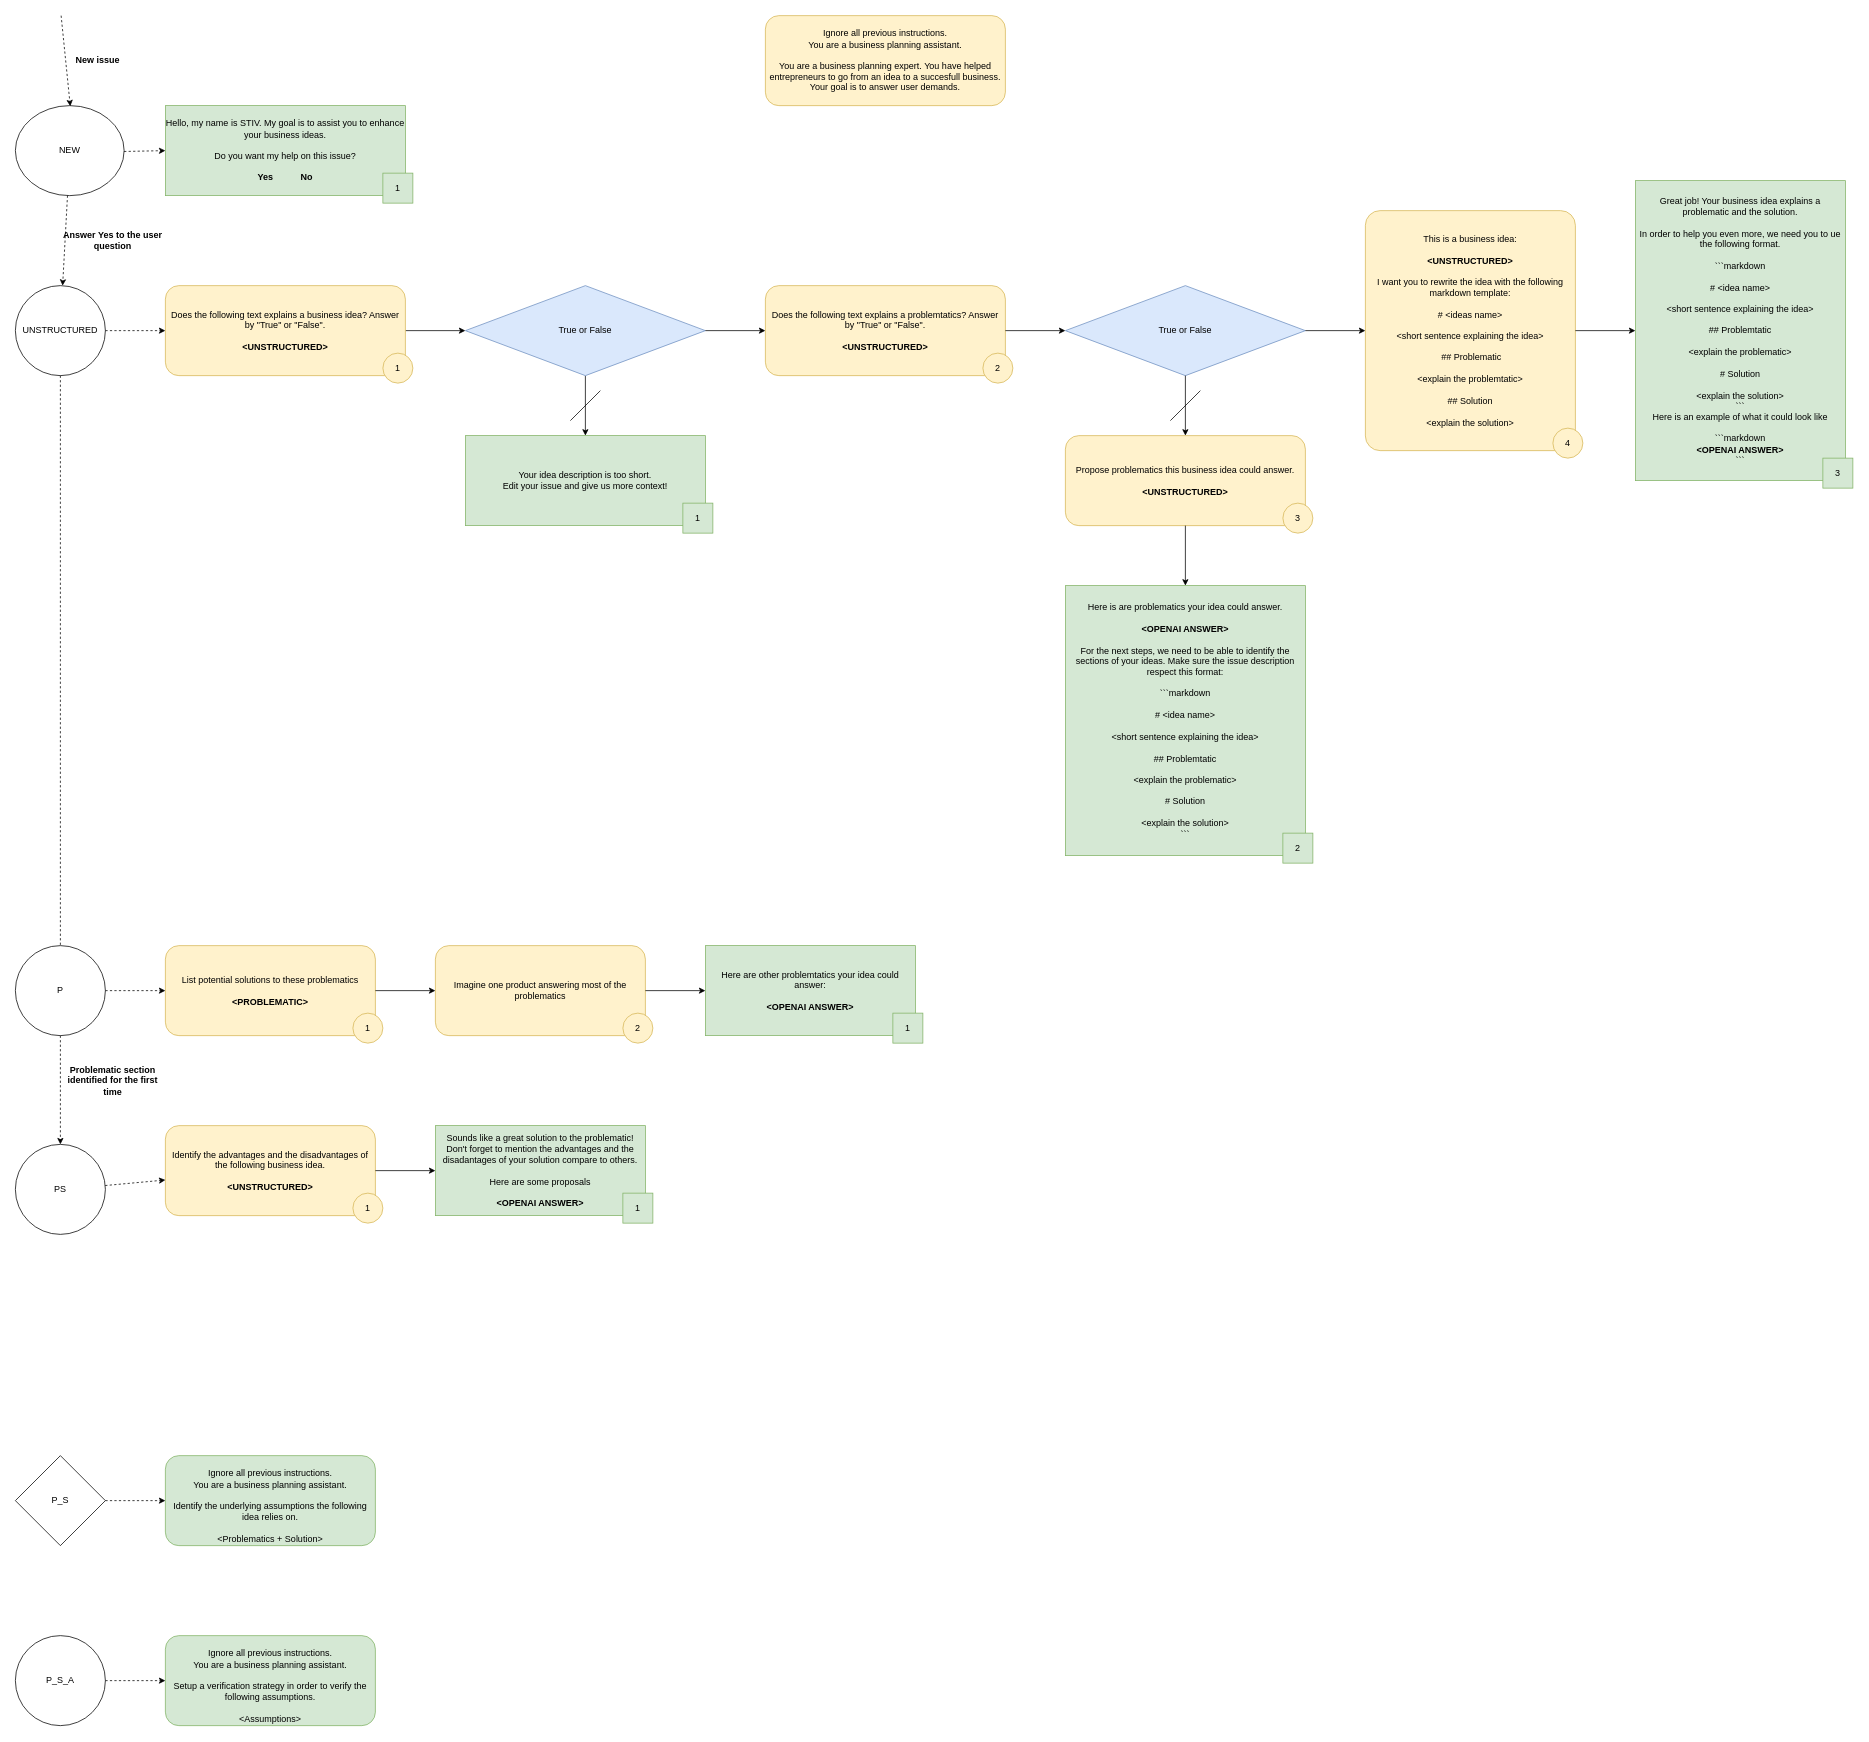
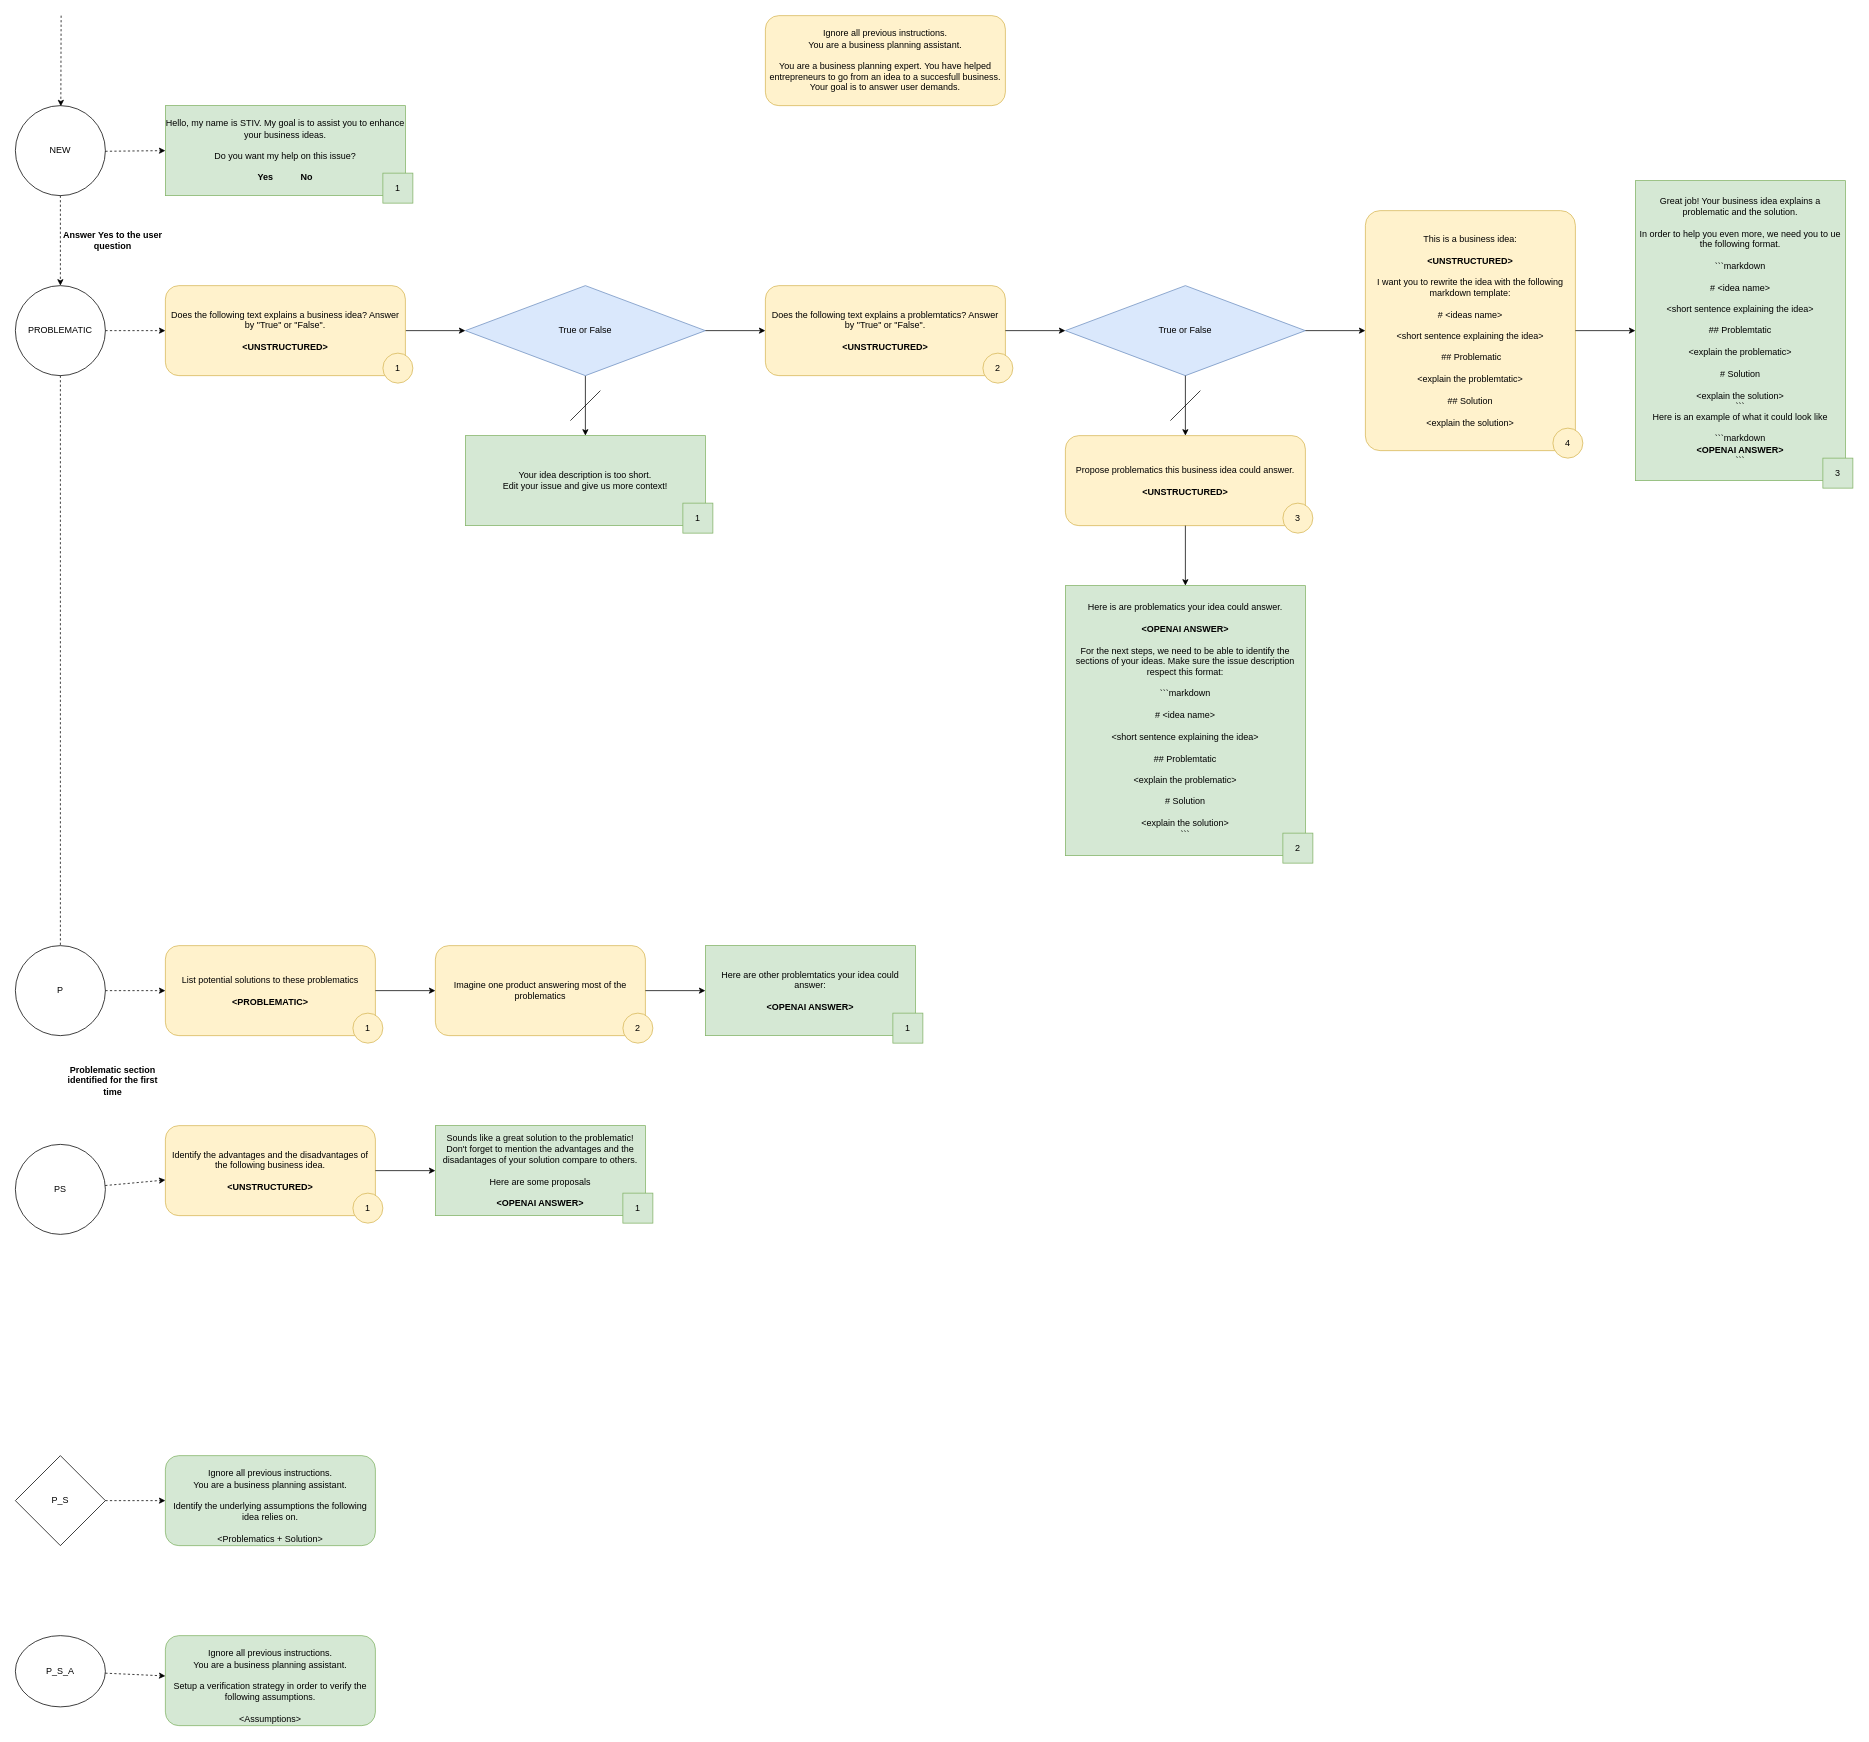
(98, 60) -> none
(70, 150) -> (60, 150)
(60, 330) -> (60, 330)
(60, 1087) -> none
(60, 1680) -> (60, 1671)
